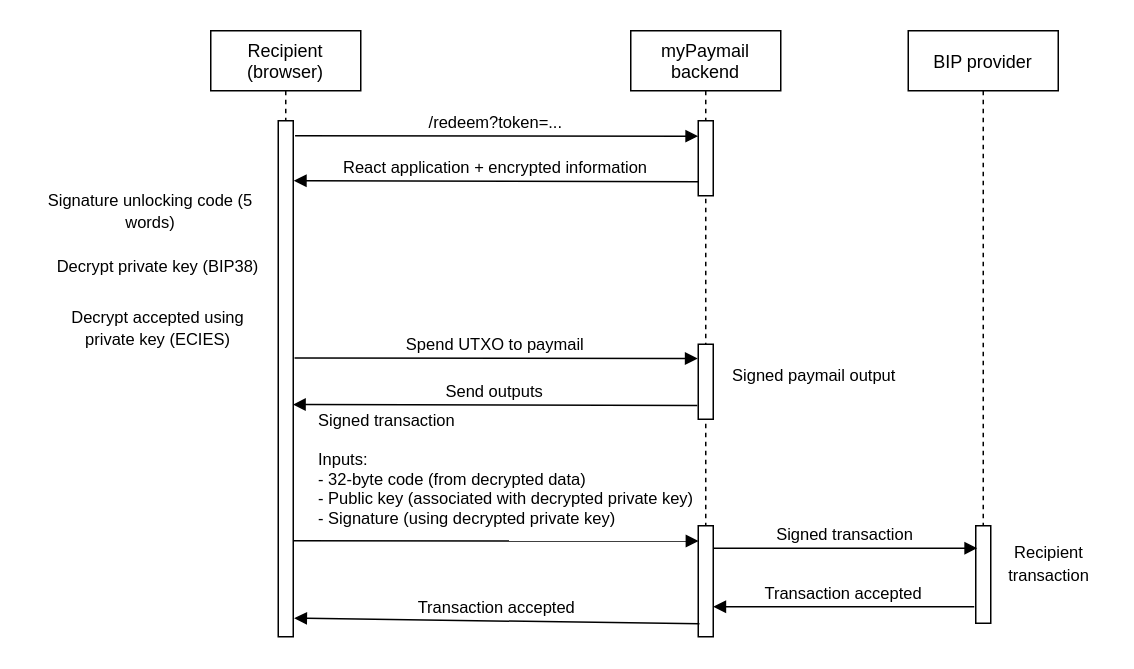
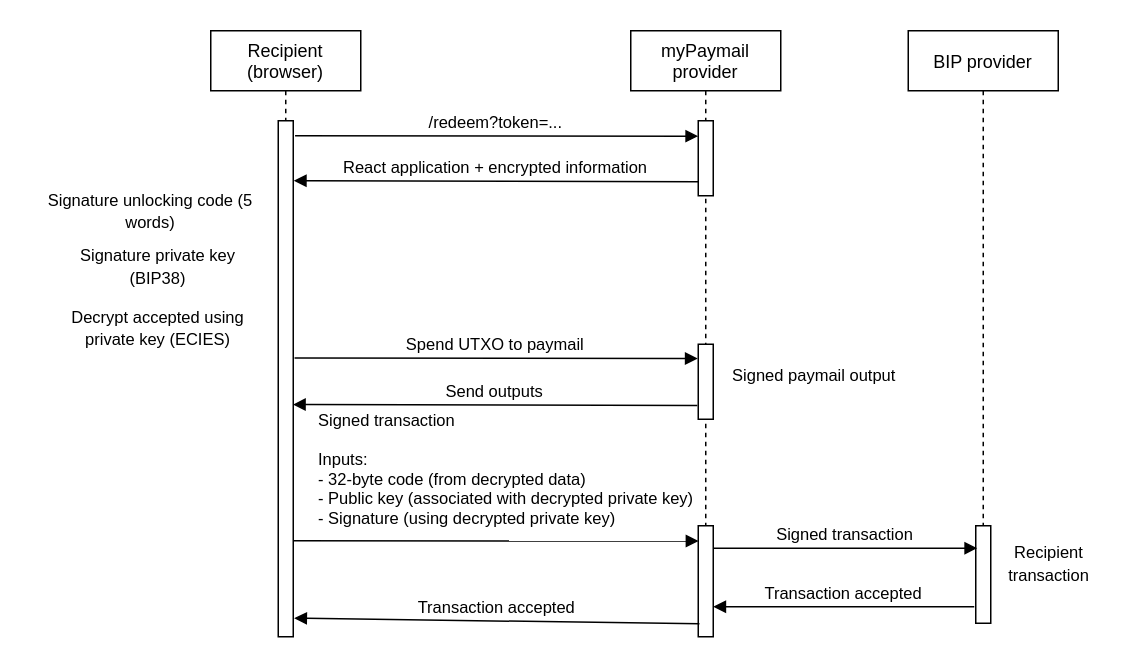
(705, 51) -> (705, 51)
(158, 266) -> (158, 266)
